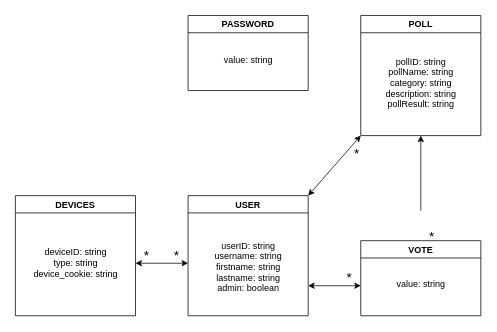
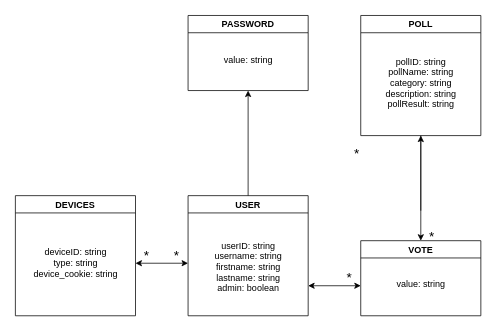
none -> (248, 97)
(334, 165) -> none
none -> (420, 223)
